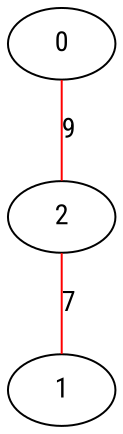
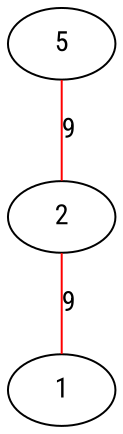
(62, 44) -> (62, 44)
(69, 304) -> (69, 304)
